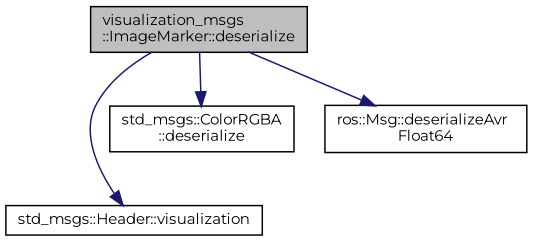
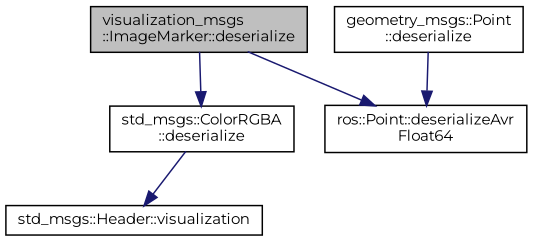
none -> (429, 29)
(93, 112) -> (169, 173)
(426, 129) -> (426, 129)
